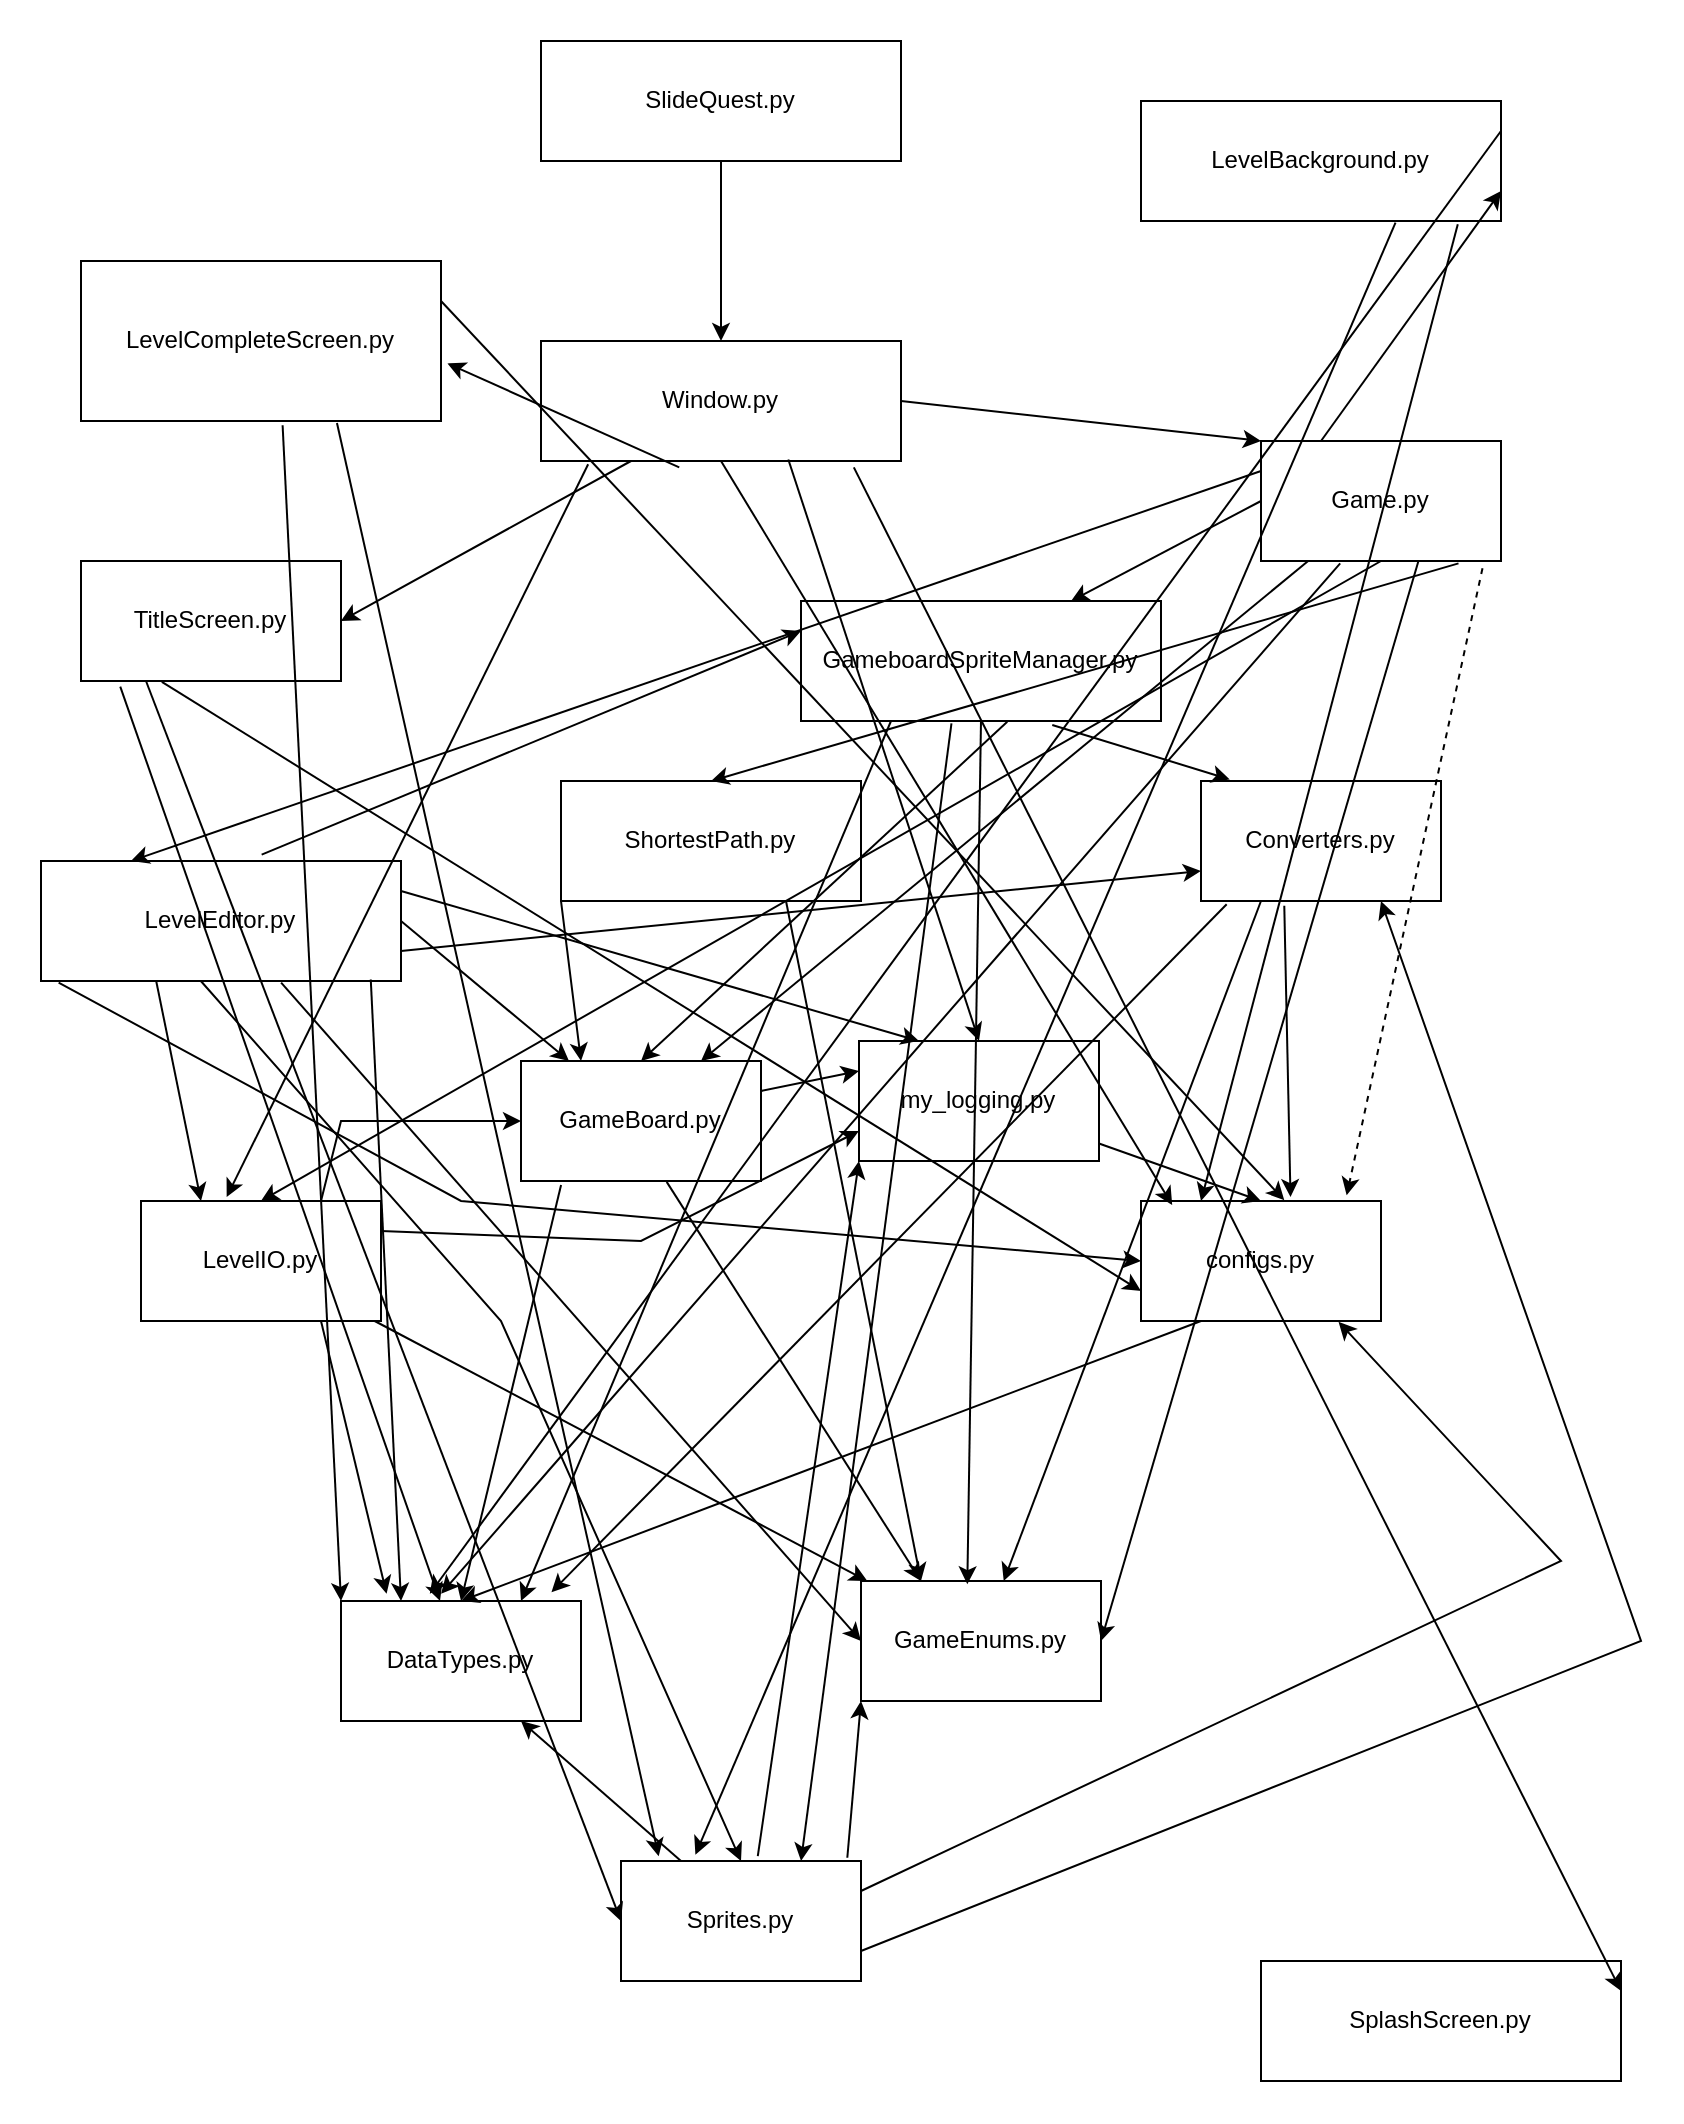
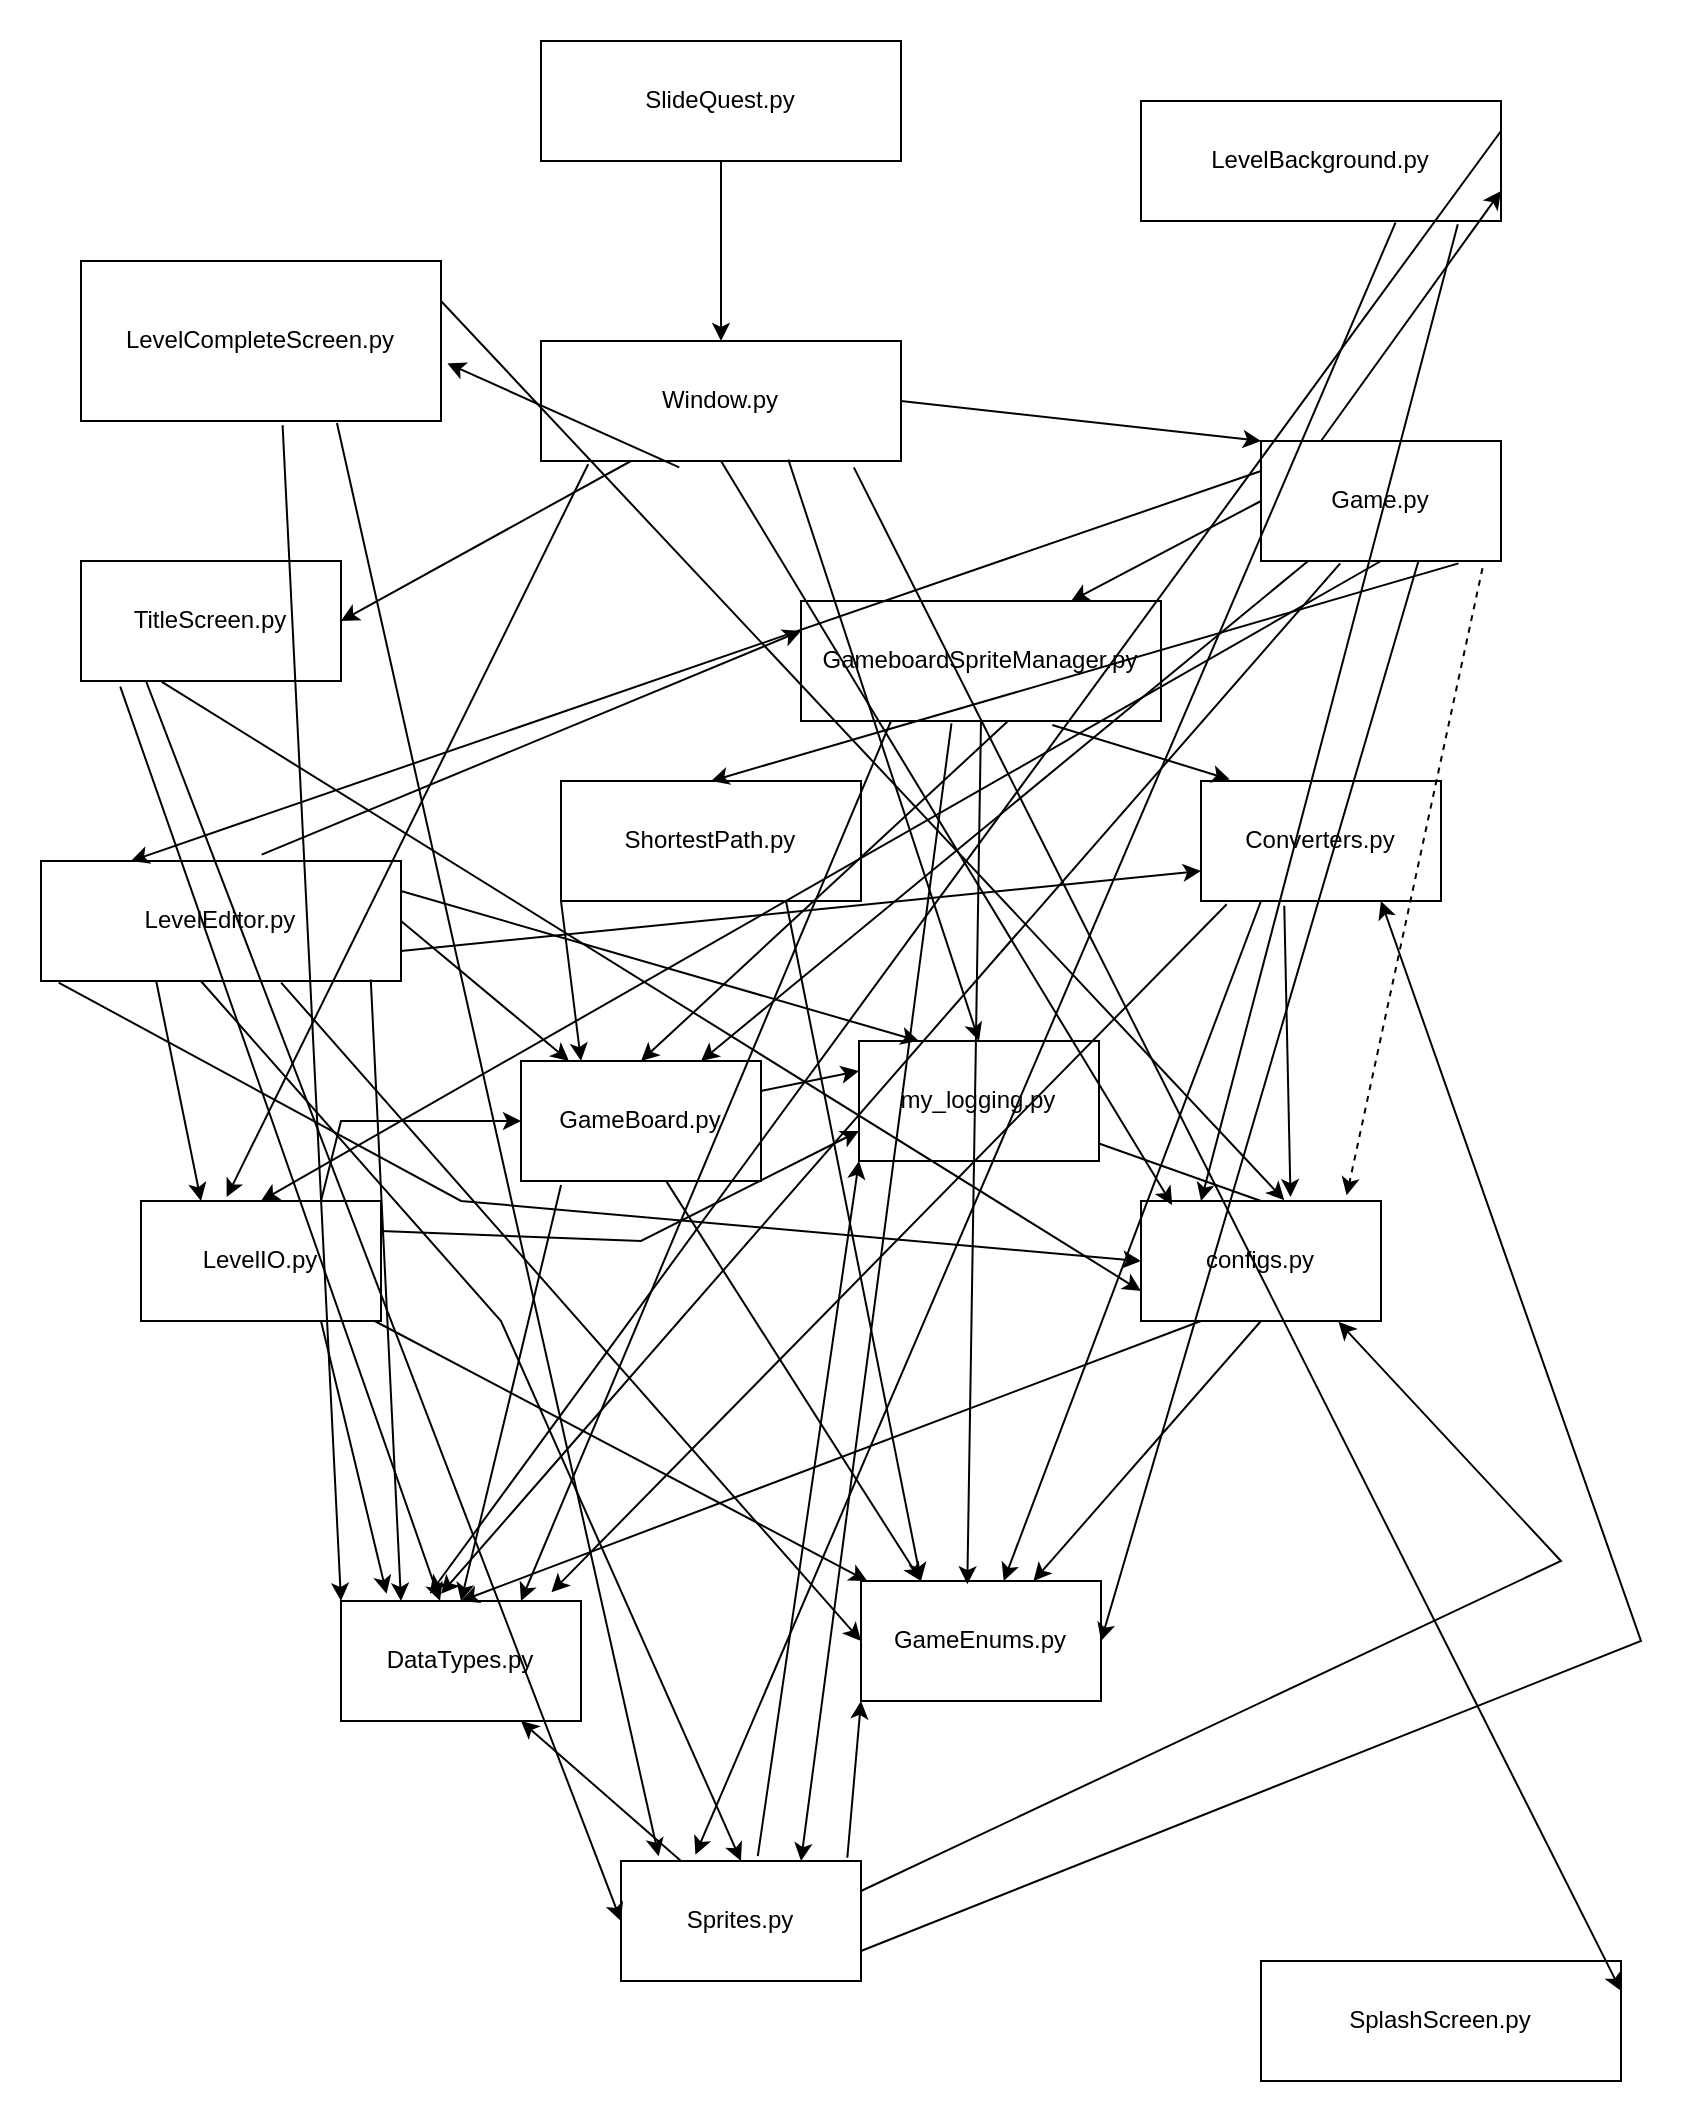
(1247, 1196) -> (1252, 1198)
none -> (1099, 1506)
